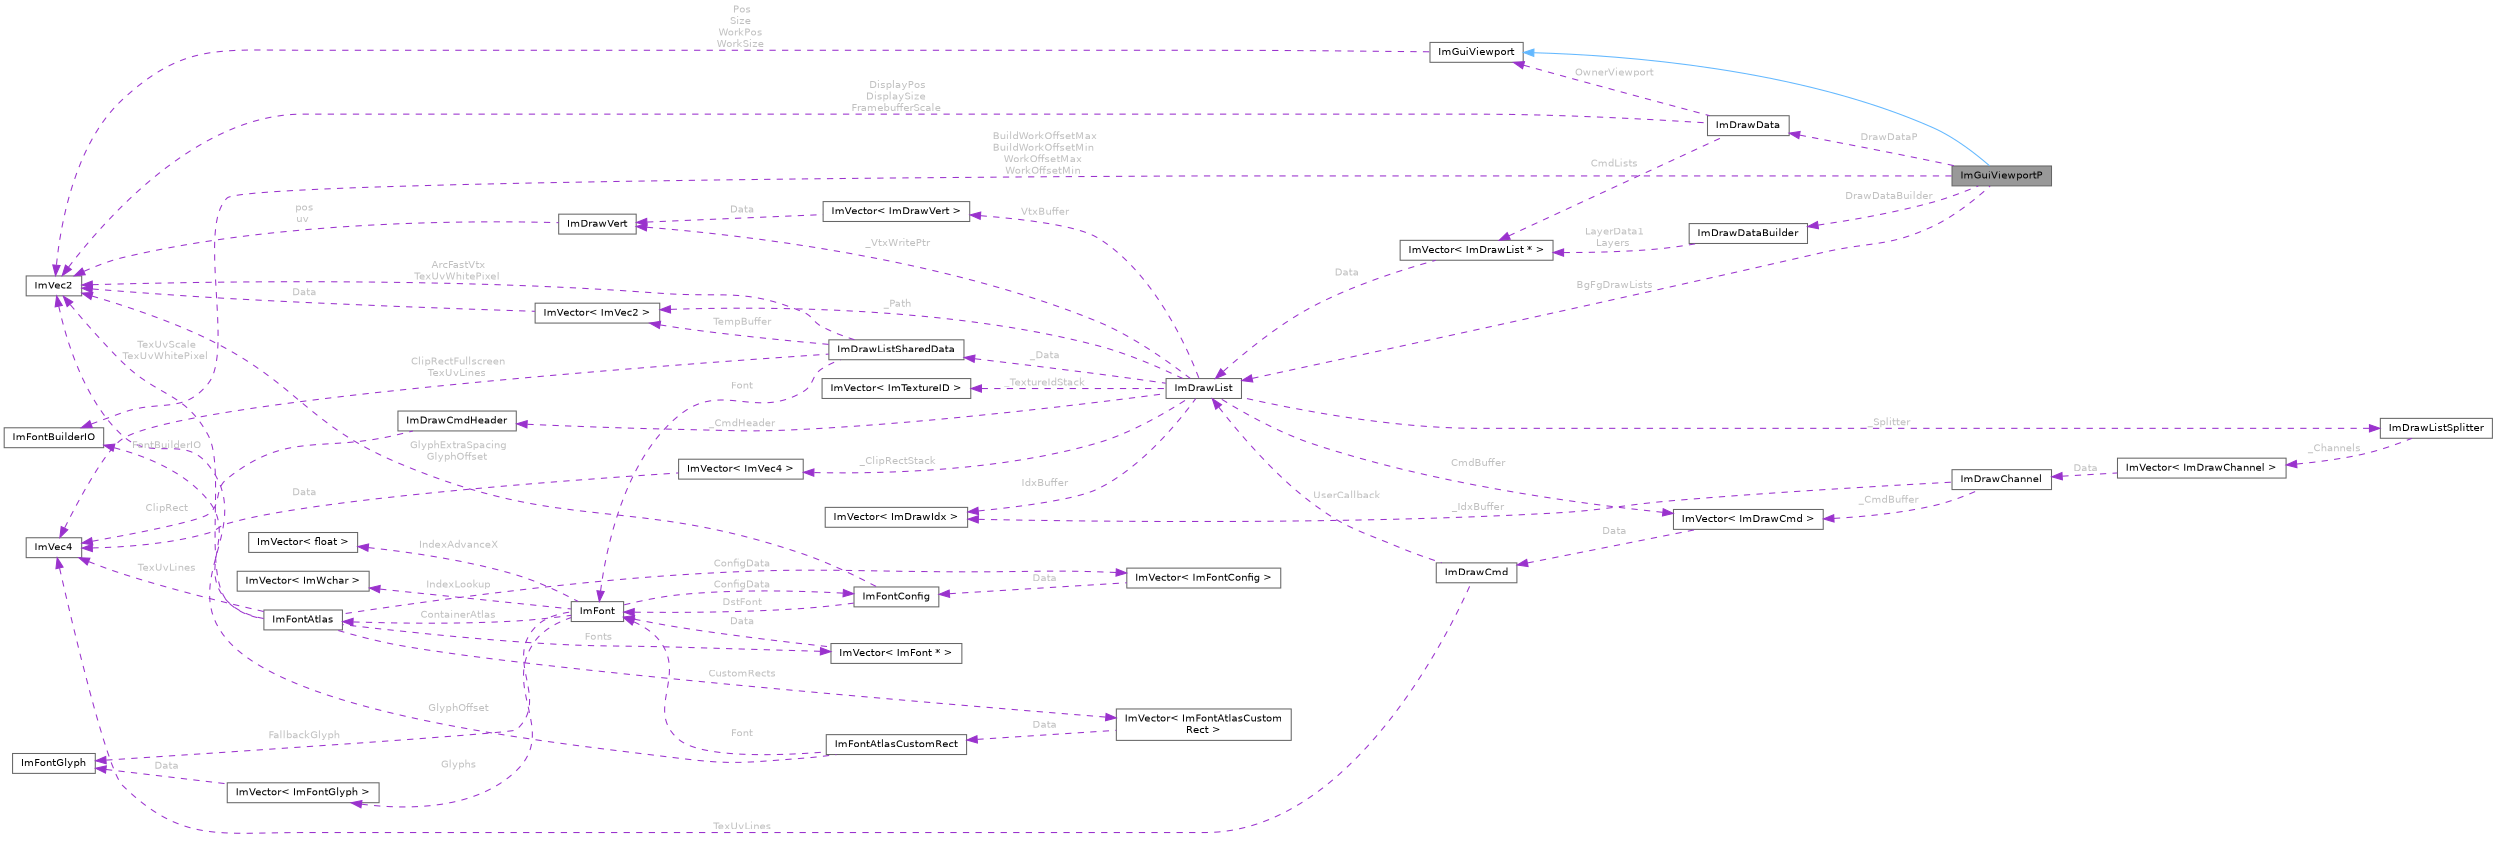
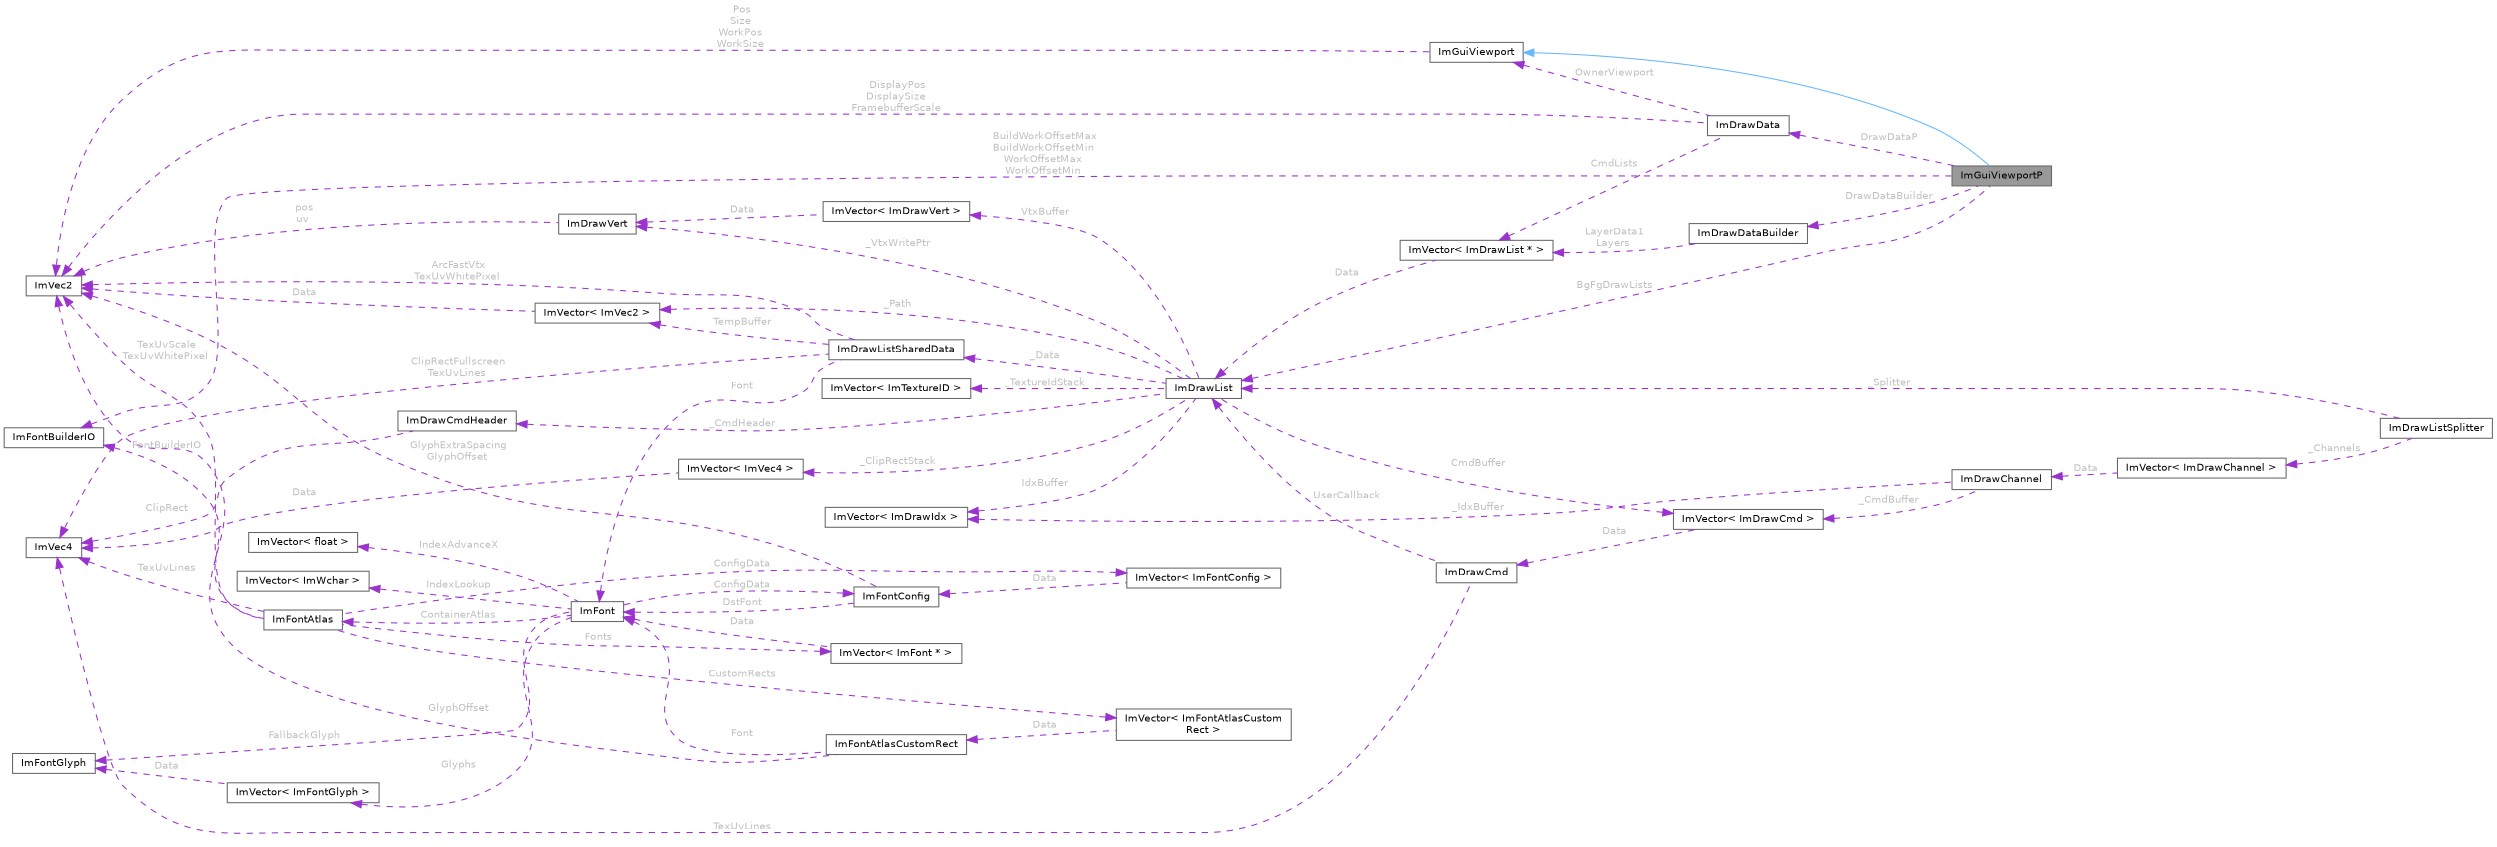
(1804, 428) -> (1827, 389)
